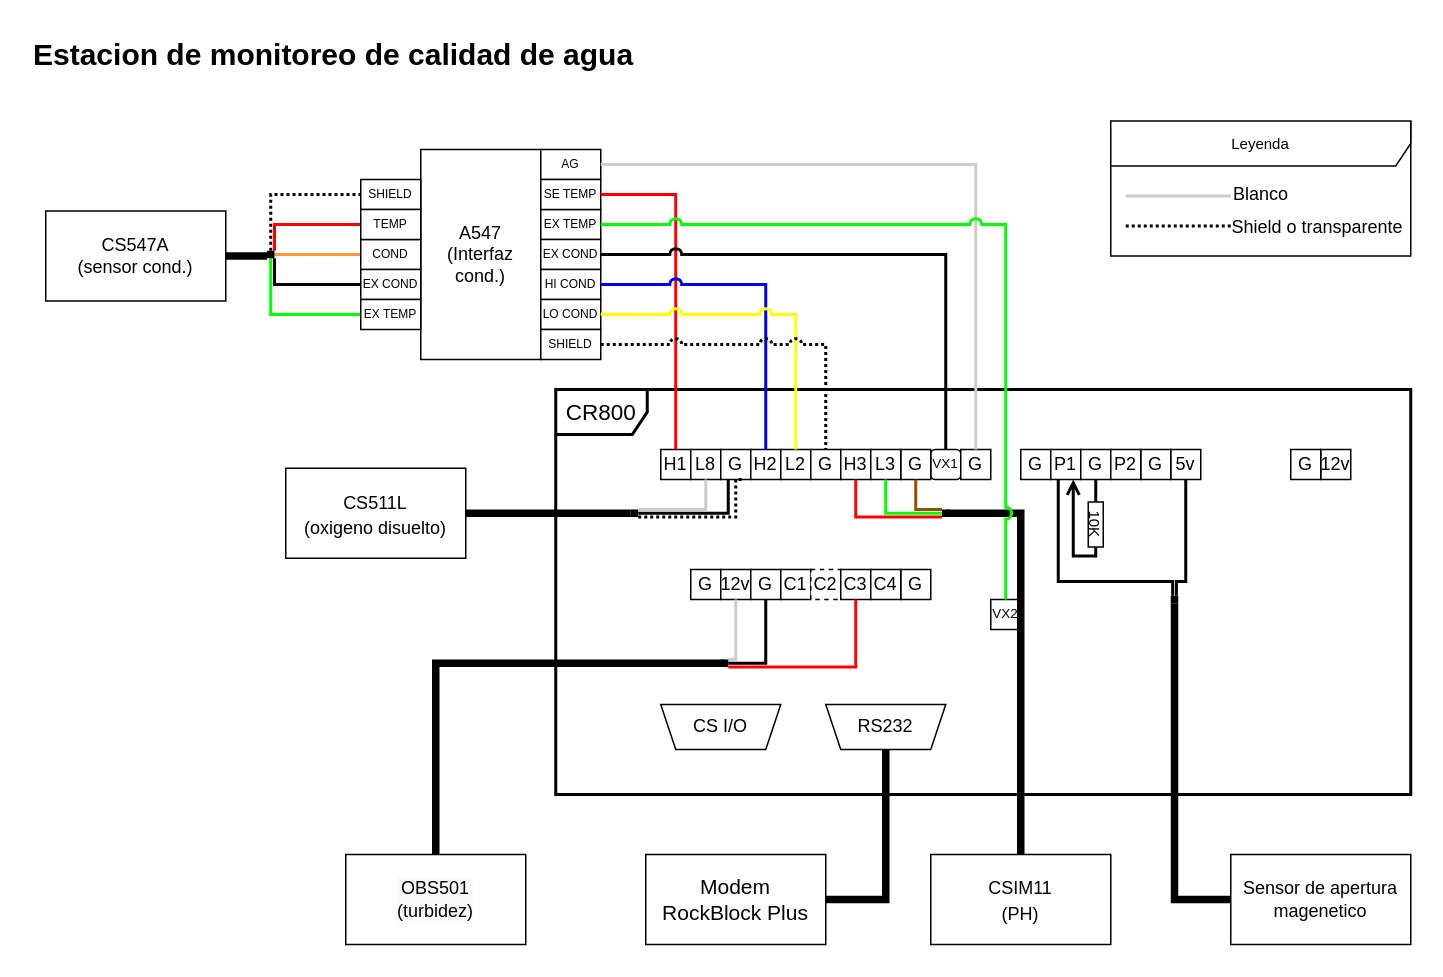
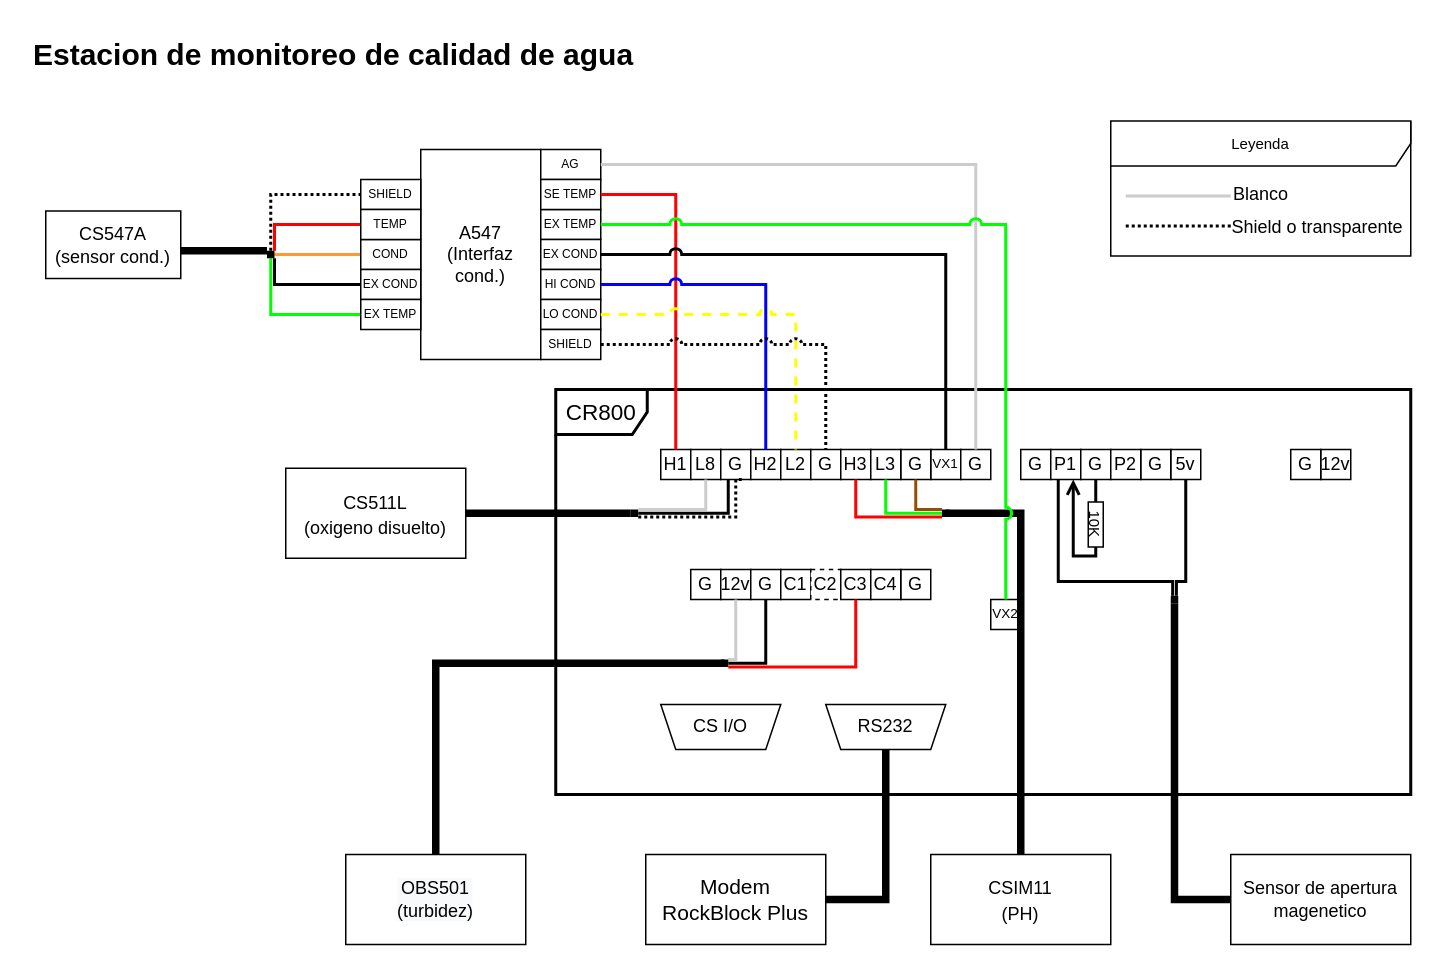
(136, 256) -> (113, 245)
(713, 314) -> (713, 314)
(946, 464) -> (946, 464)
